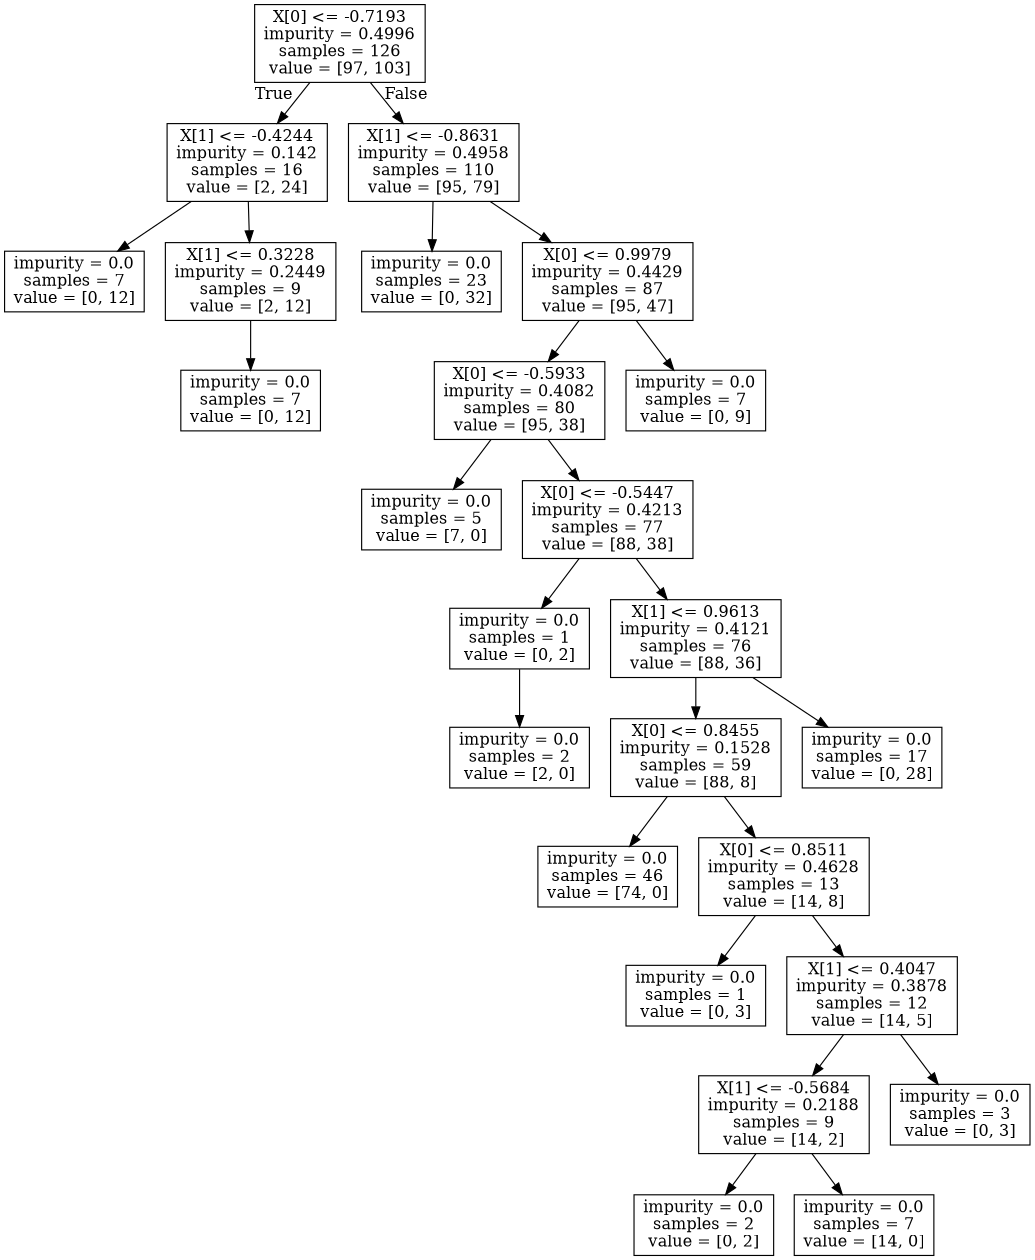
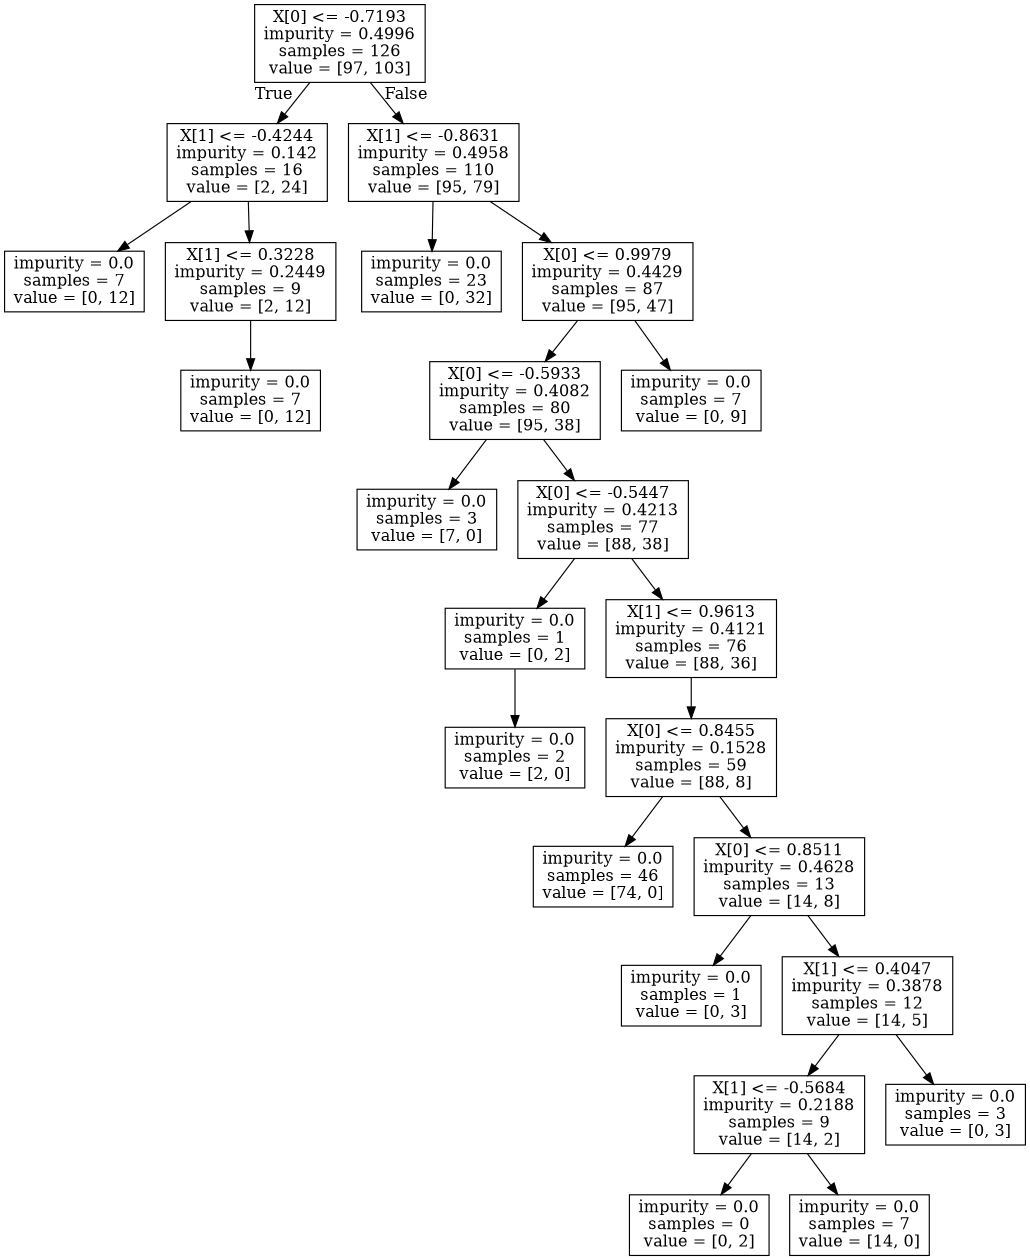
(431, 520) -> (427, 520)
(872, 758) -> none
(704, 1225) -> (699, 1225)
